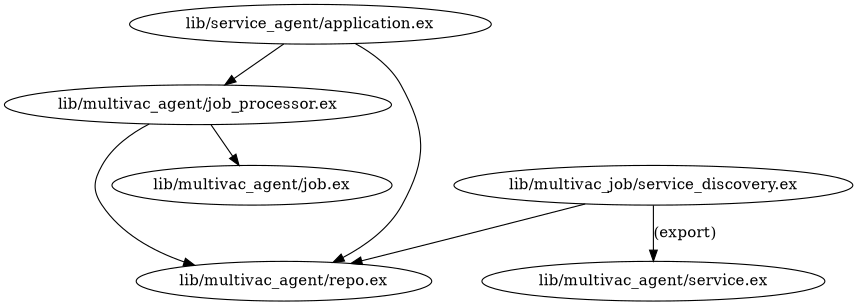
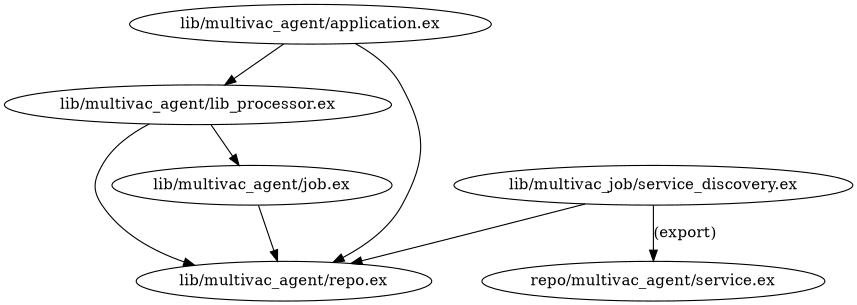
(310, 24) -> (310, 24)
(198, 105) -> (198, 105)
none -> (266, 228)
(653, 281) -> (653, 281)
